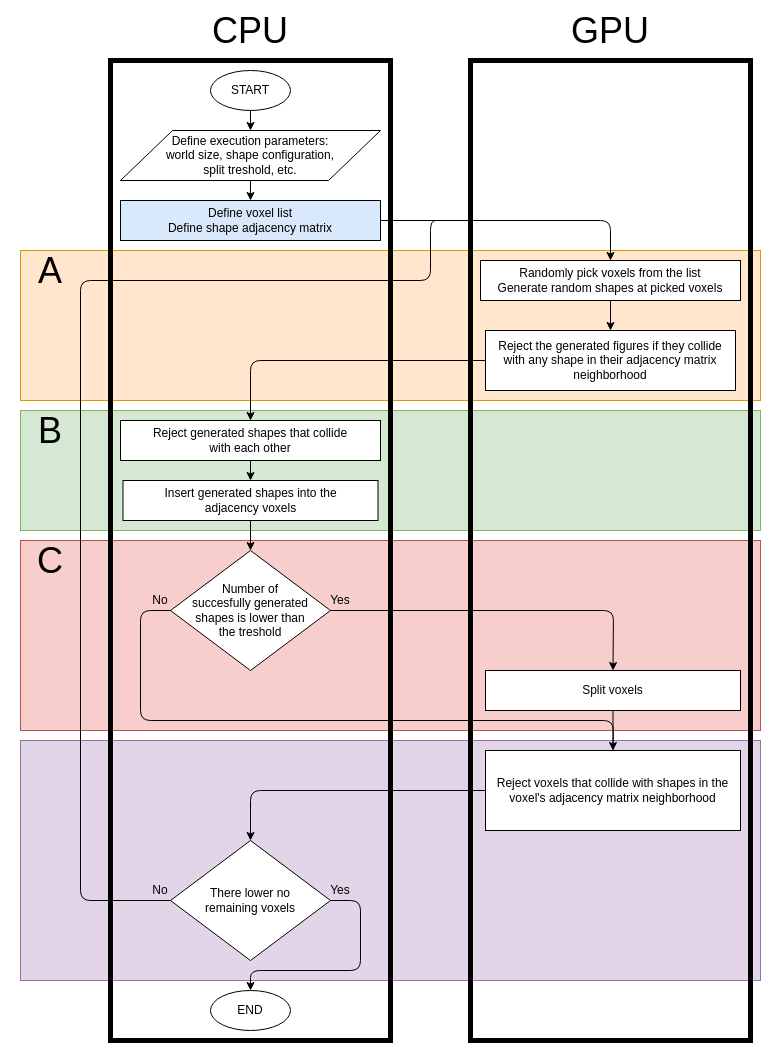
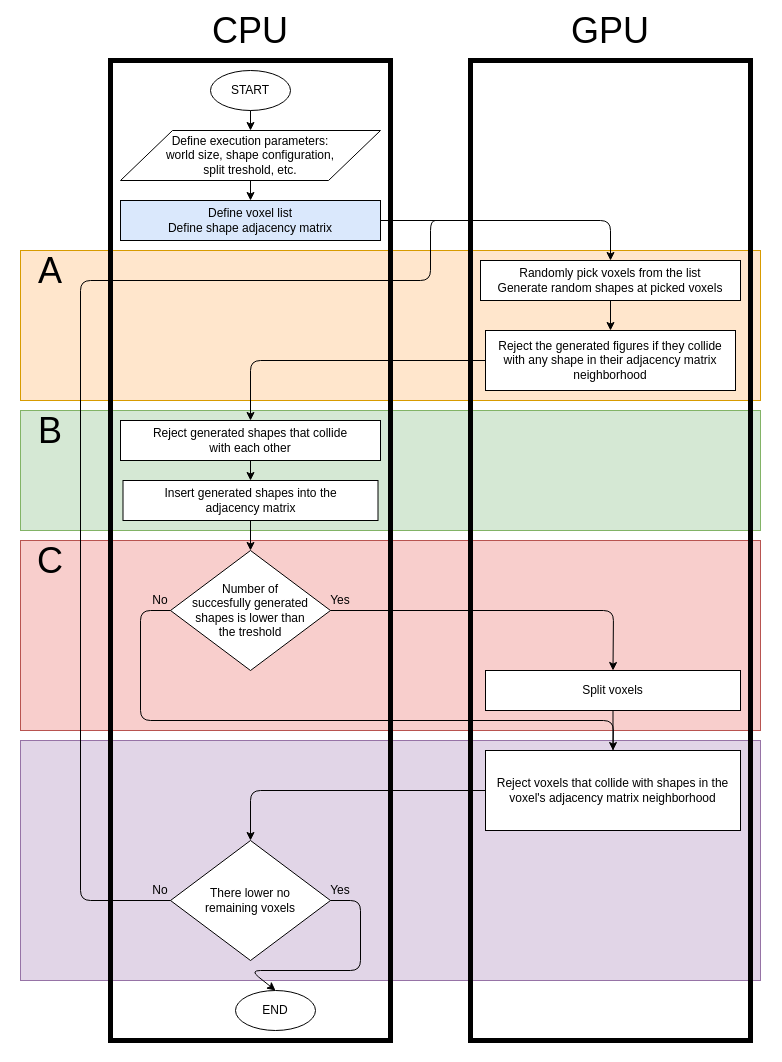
(251, 501) -> (251, 501)
(251, 1011) -> (276, 1011)
